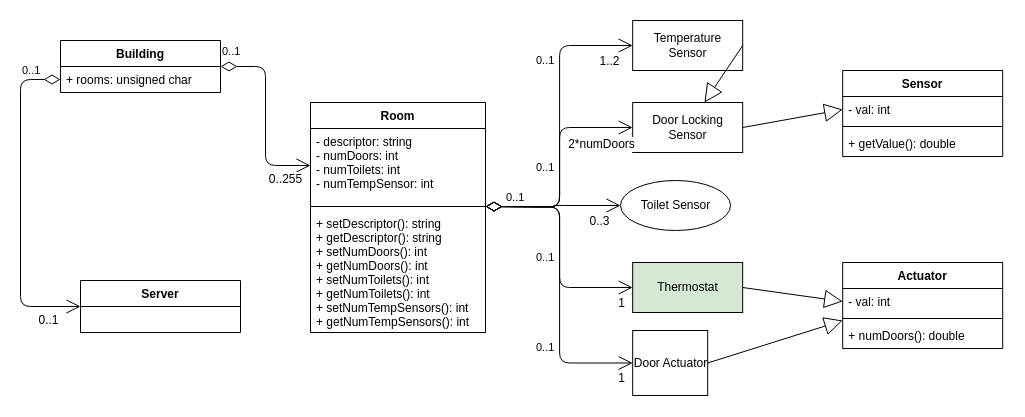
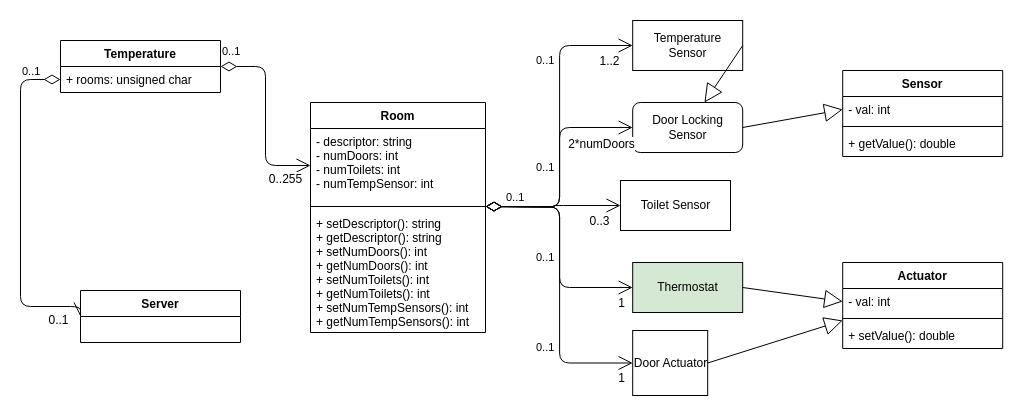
(140, 54) -> (140, 54)
(688, 128) -> (688, 128)
(676, 206) -> (676, 206)
(161, 307) -> (161, 317)
(909, 336) -> (908, 336)
